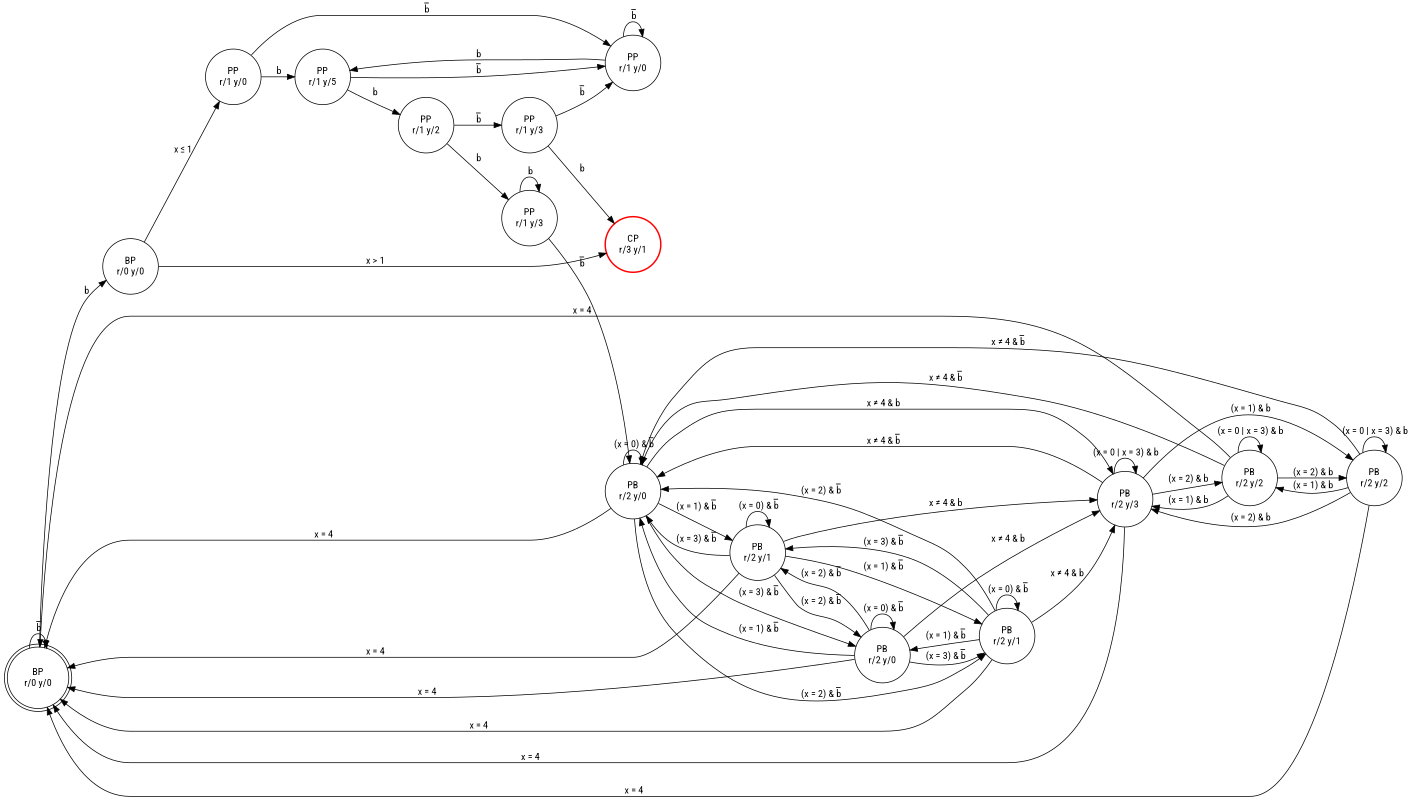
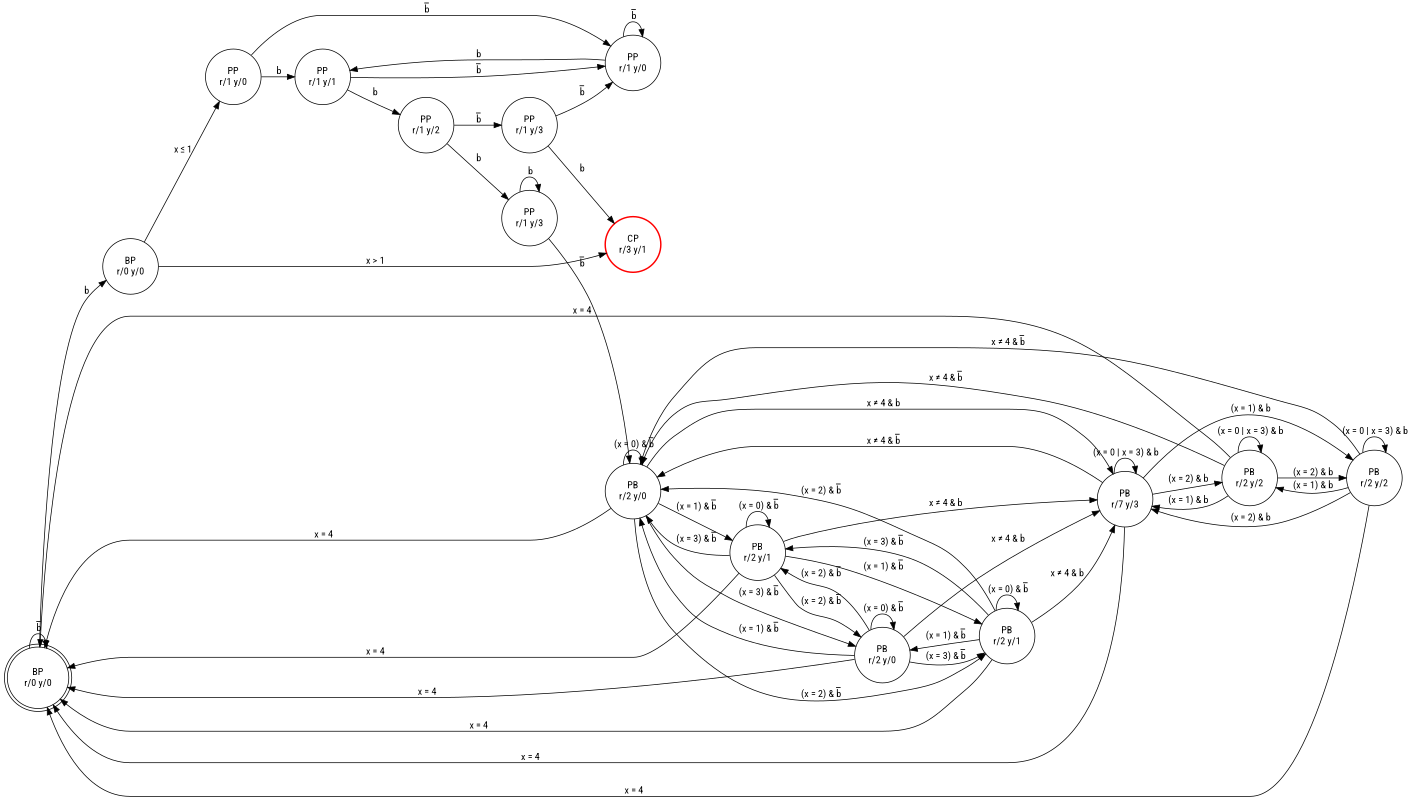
(323, 77) -> (323, 77)
(1125, 499) -> (1125, 499)
